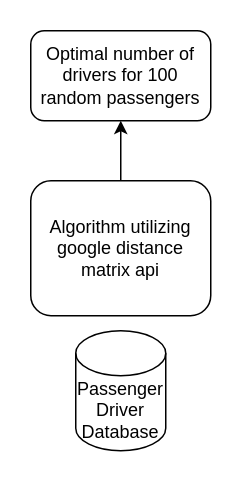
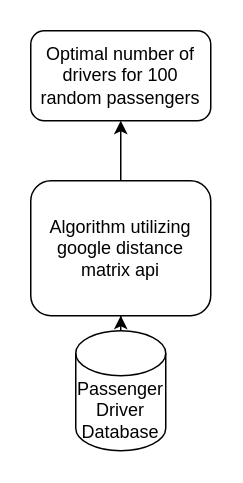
none -> (121, 323)
